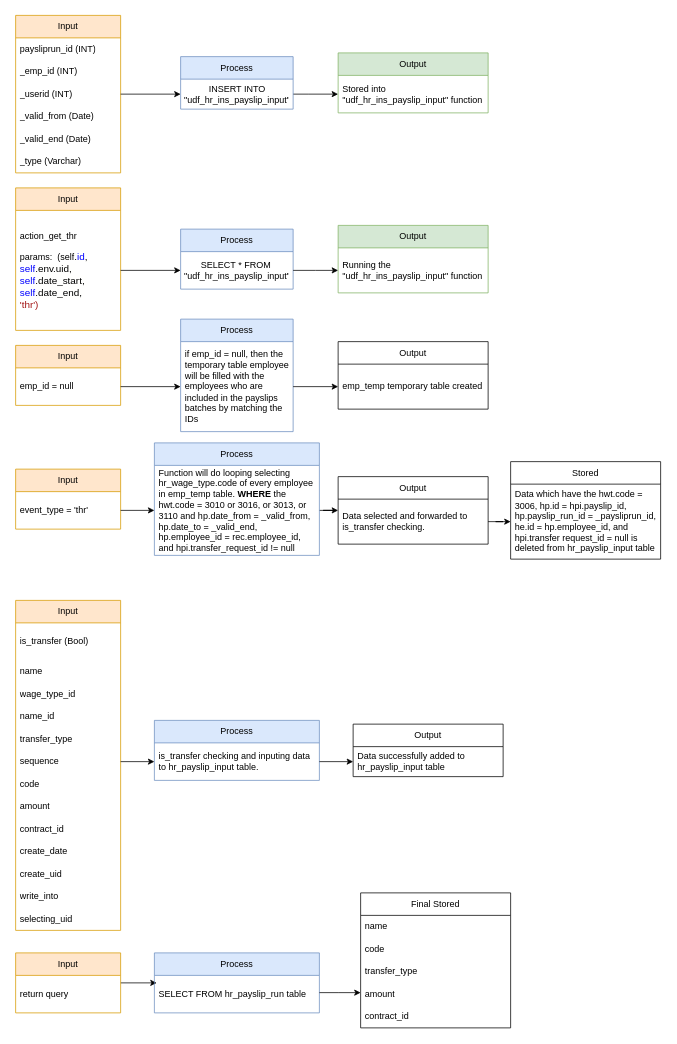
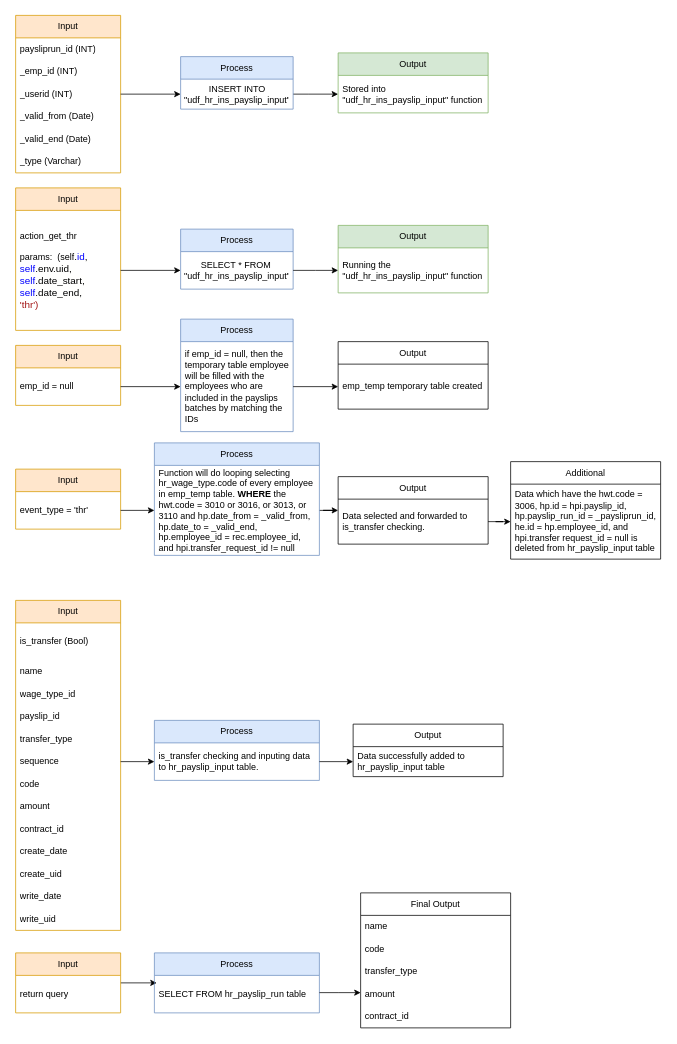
(585, 473) -> (585, 473)
(36, 717) -> (42, 717)
(43, 897) -> (44, 897)
(435, 904) -> (435, 904)
(49, 919) -> (40, 919)
